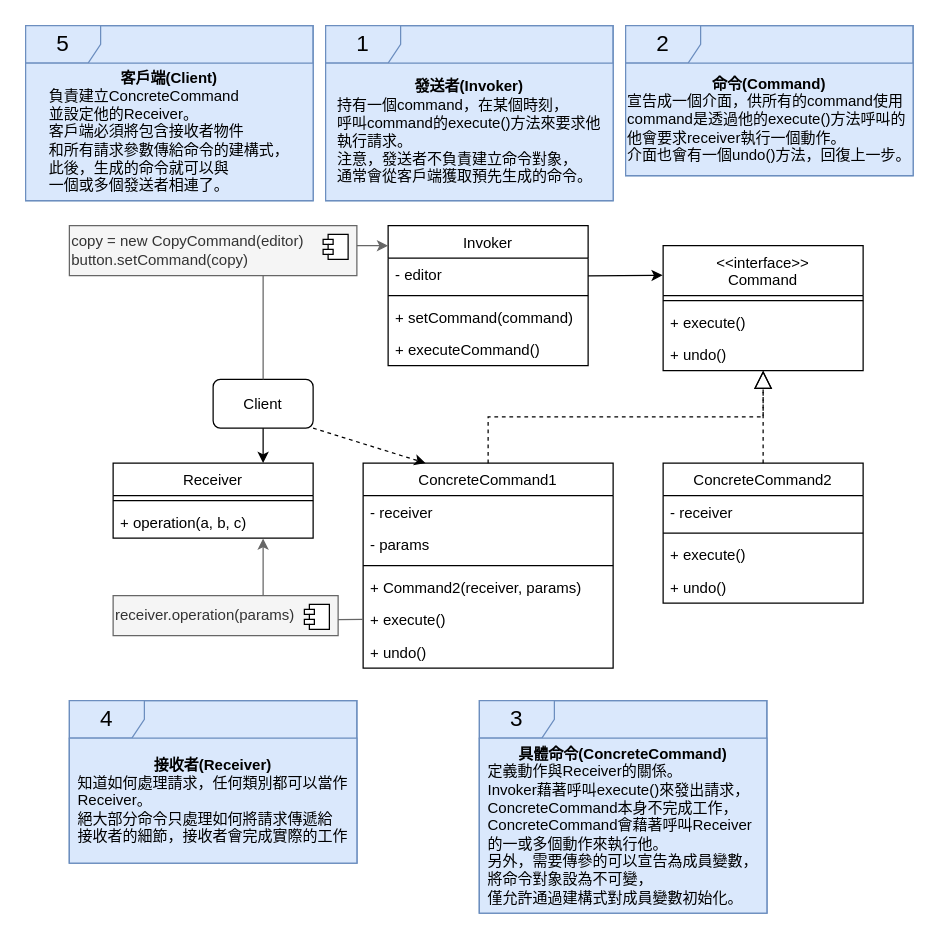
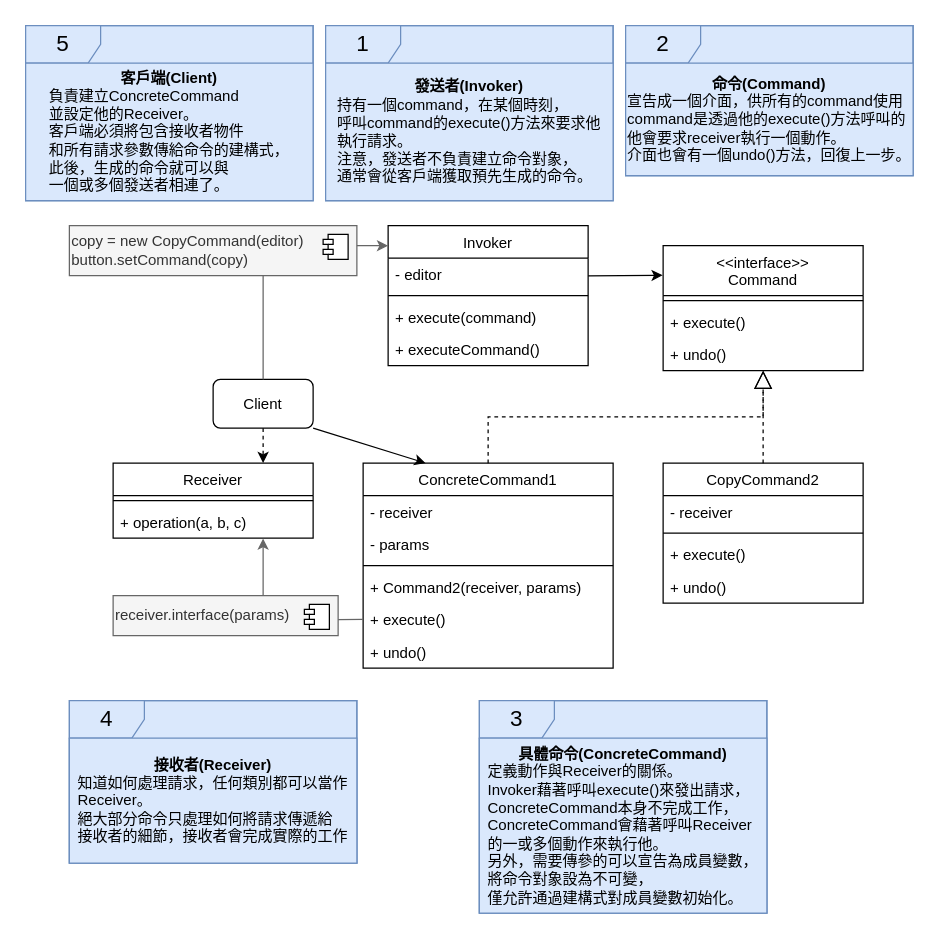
(481, 318) -> (469, 318)
(263, 441) -> (263, 441)
(364, 444) -> (364, 444)
(763, 480) -> (763, 480)
(219, 616) -> (219, 616)
